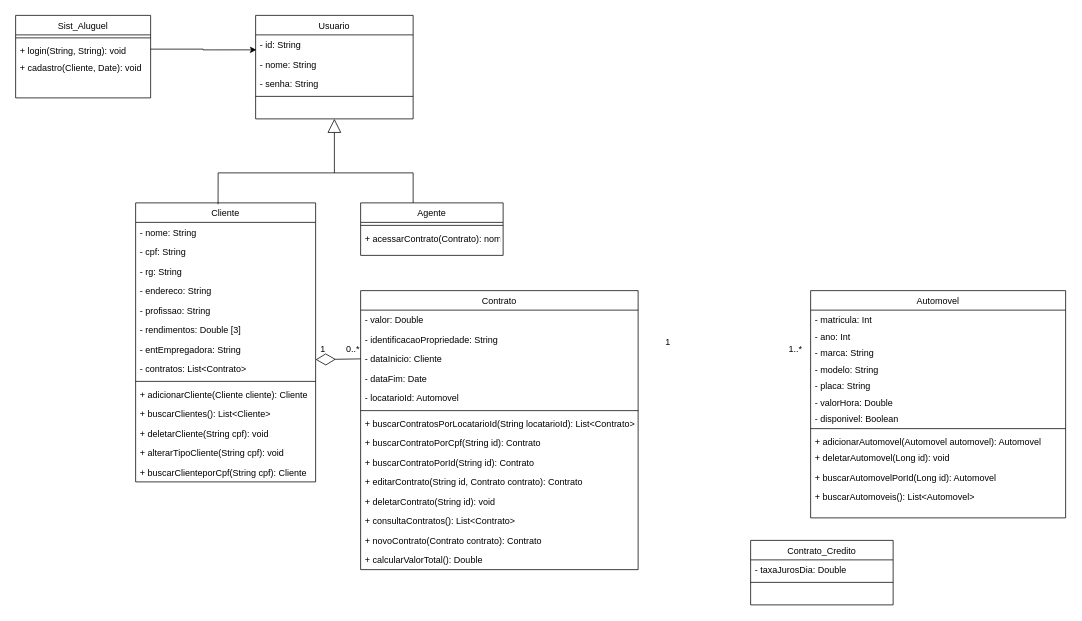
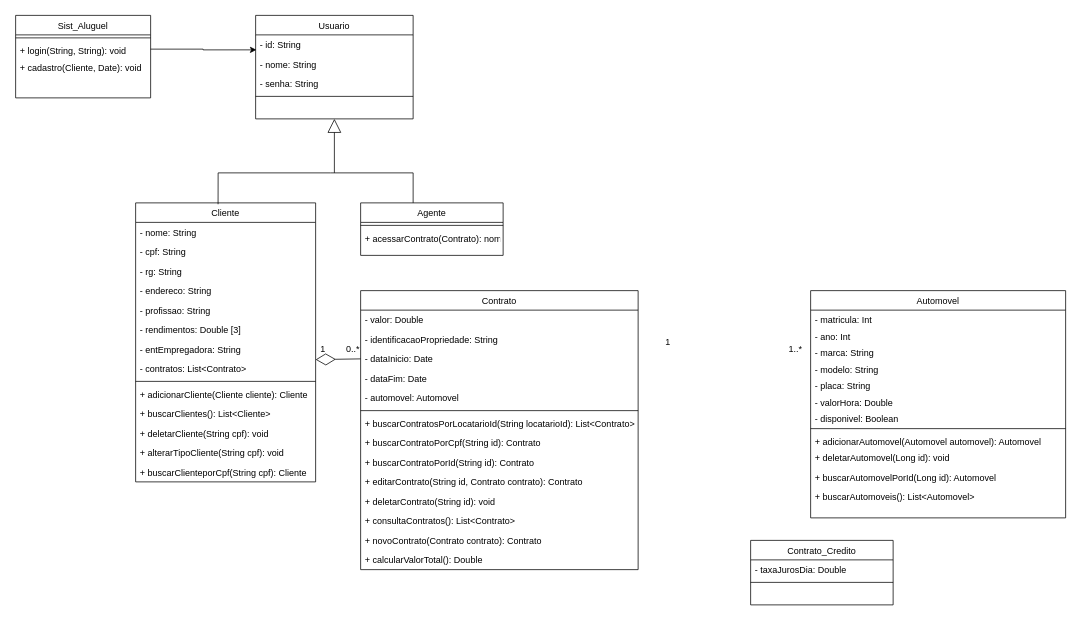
(409, 359) -> (404, 359)
(418, 398) -> (414, 398)
